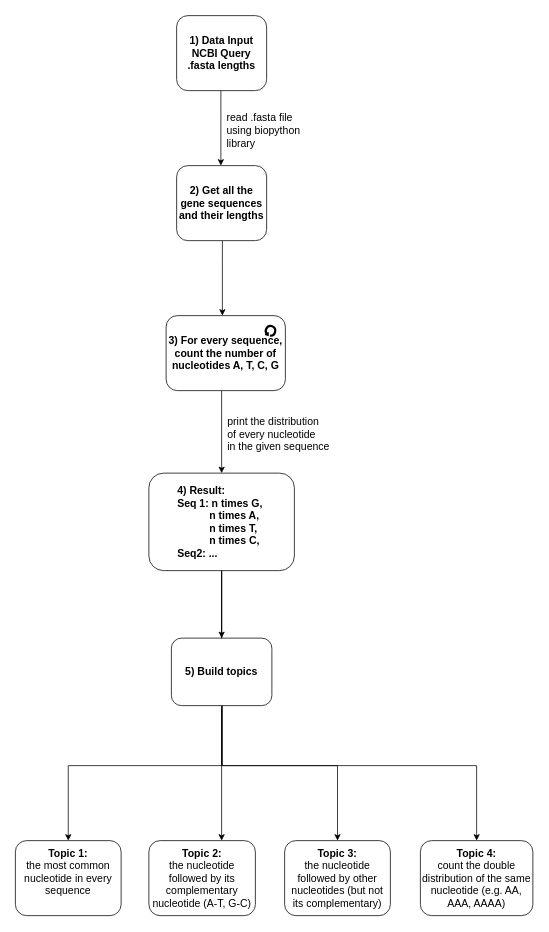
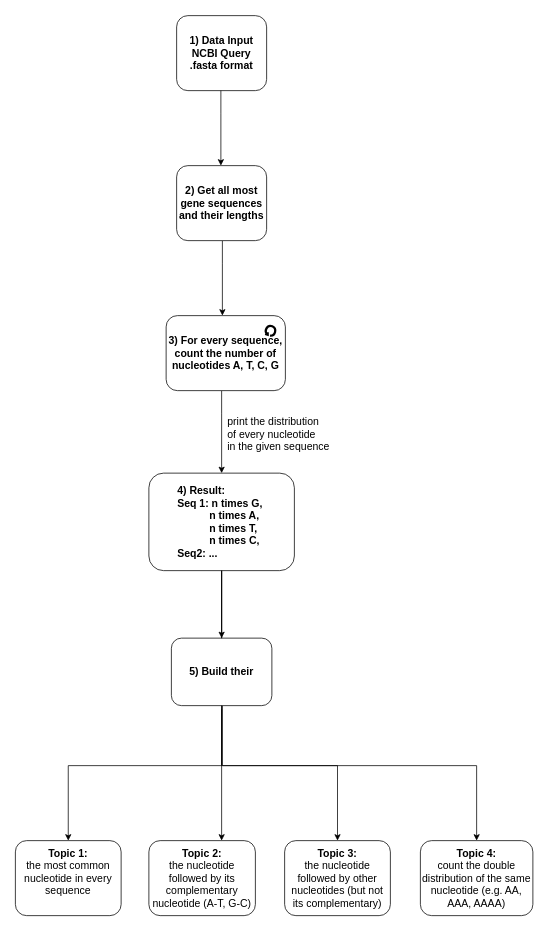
(222, 53) -> (222, 53)
(270, 128) -> none
(222, 203) -> (222, 203)
(222, 672) -> (222, 672)
